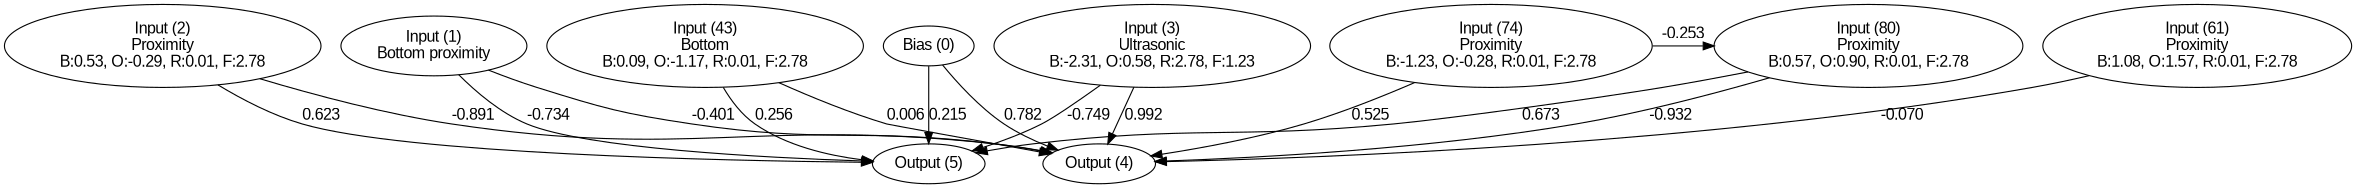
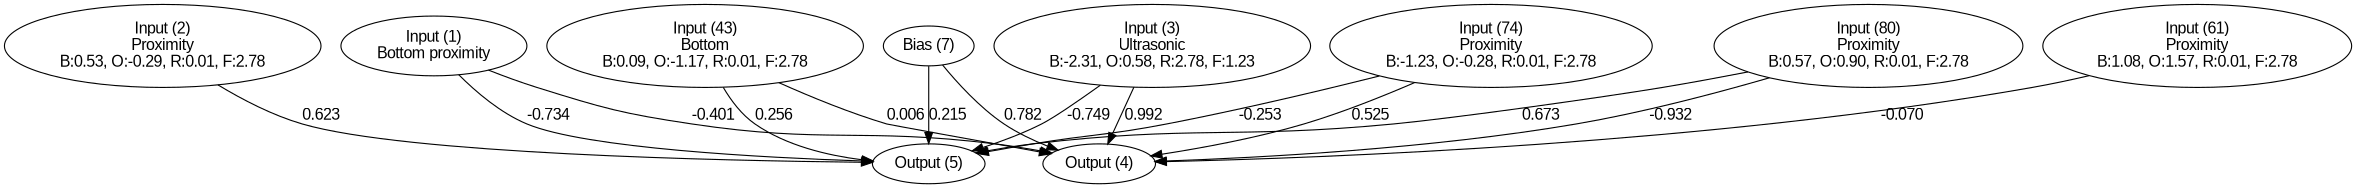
(929, 46) -> (929, 46)
(1678, 46) -> (1185, 120)
(648, 139) -> none
